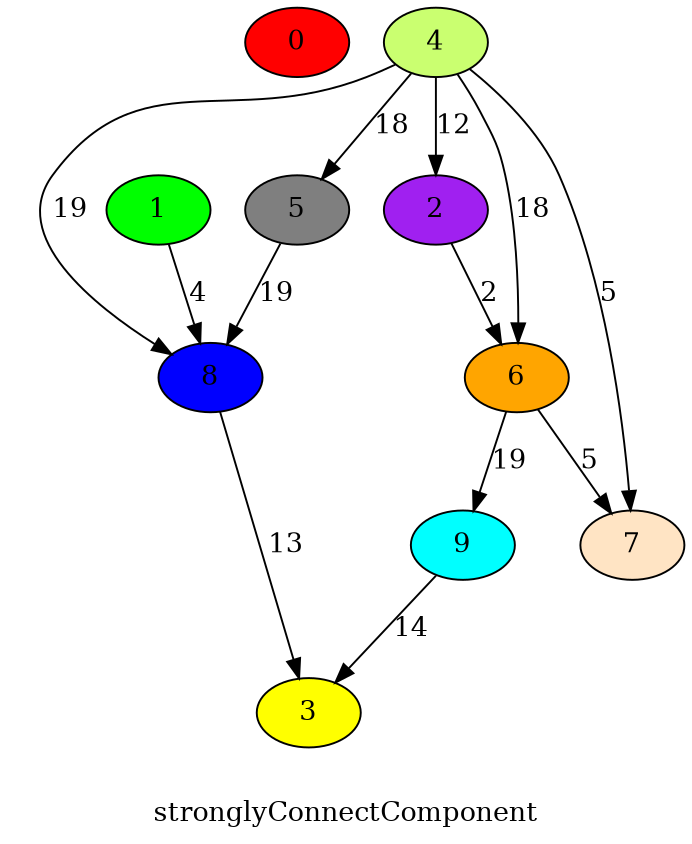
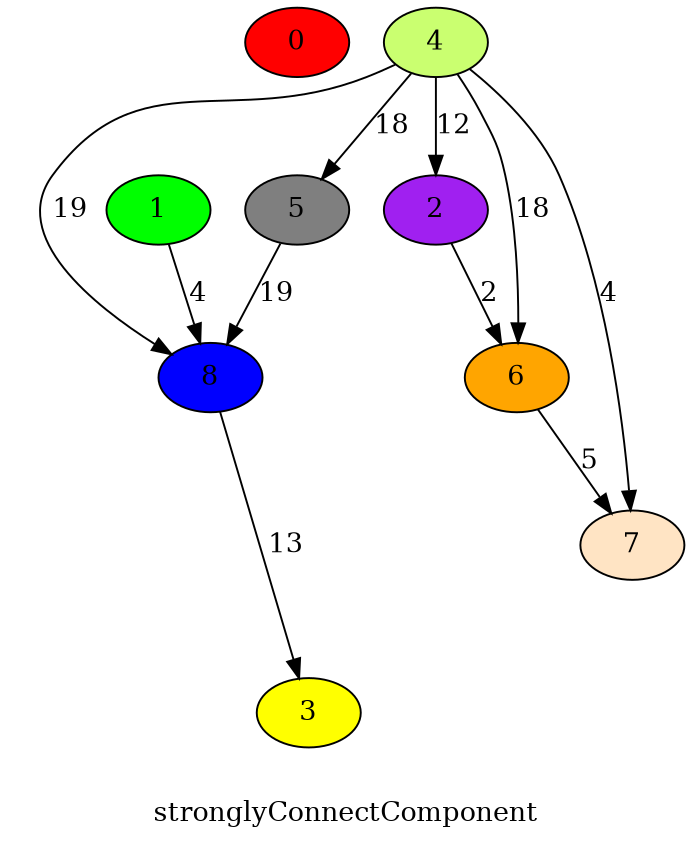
(609, 294) -> (609, 294)
(463, 545) -> none
